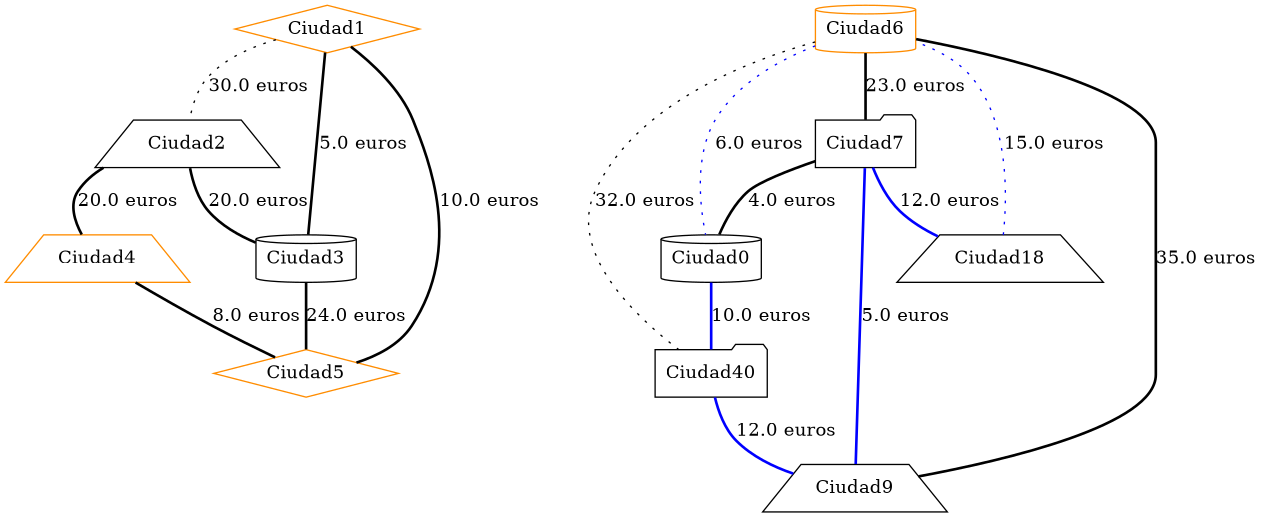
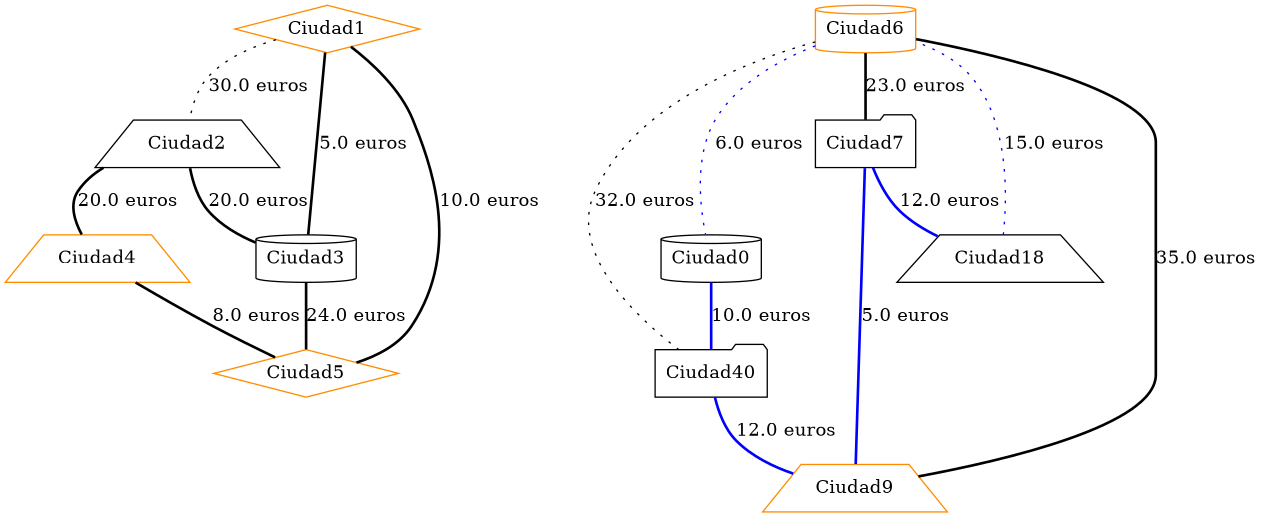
(757, 185) -> none
(855, 488) -> (855, 488)
